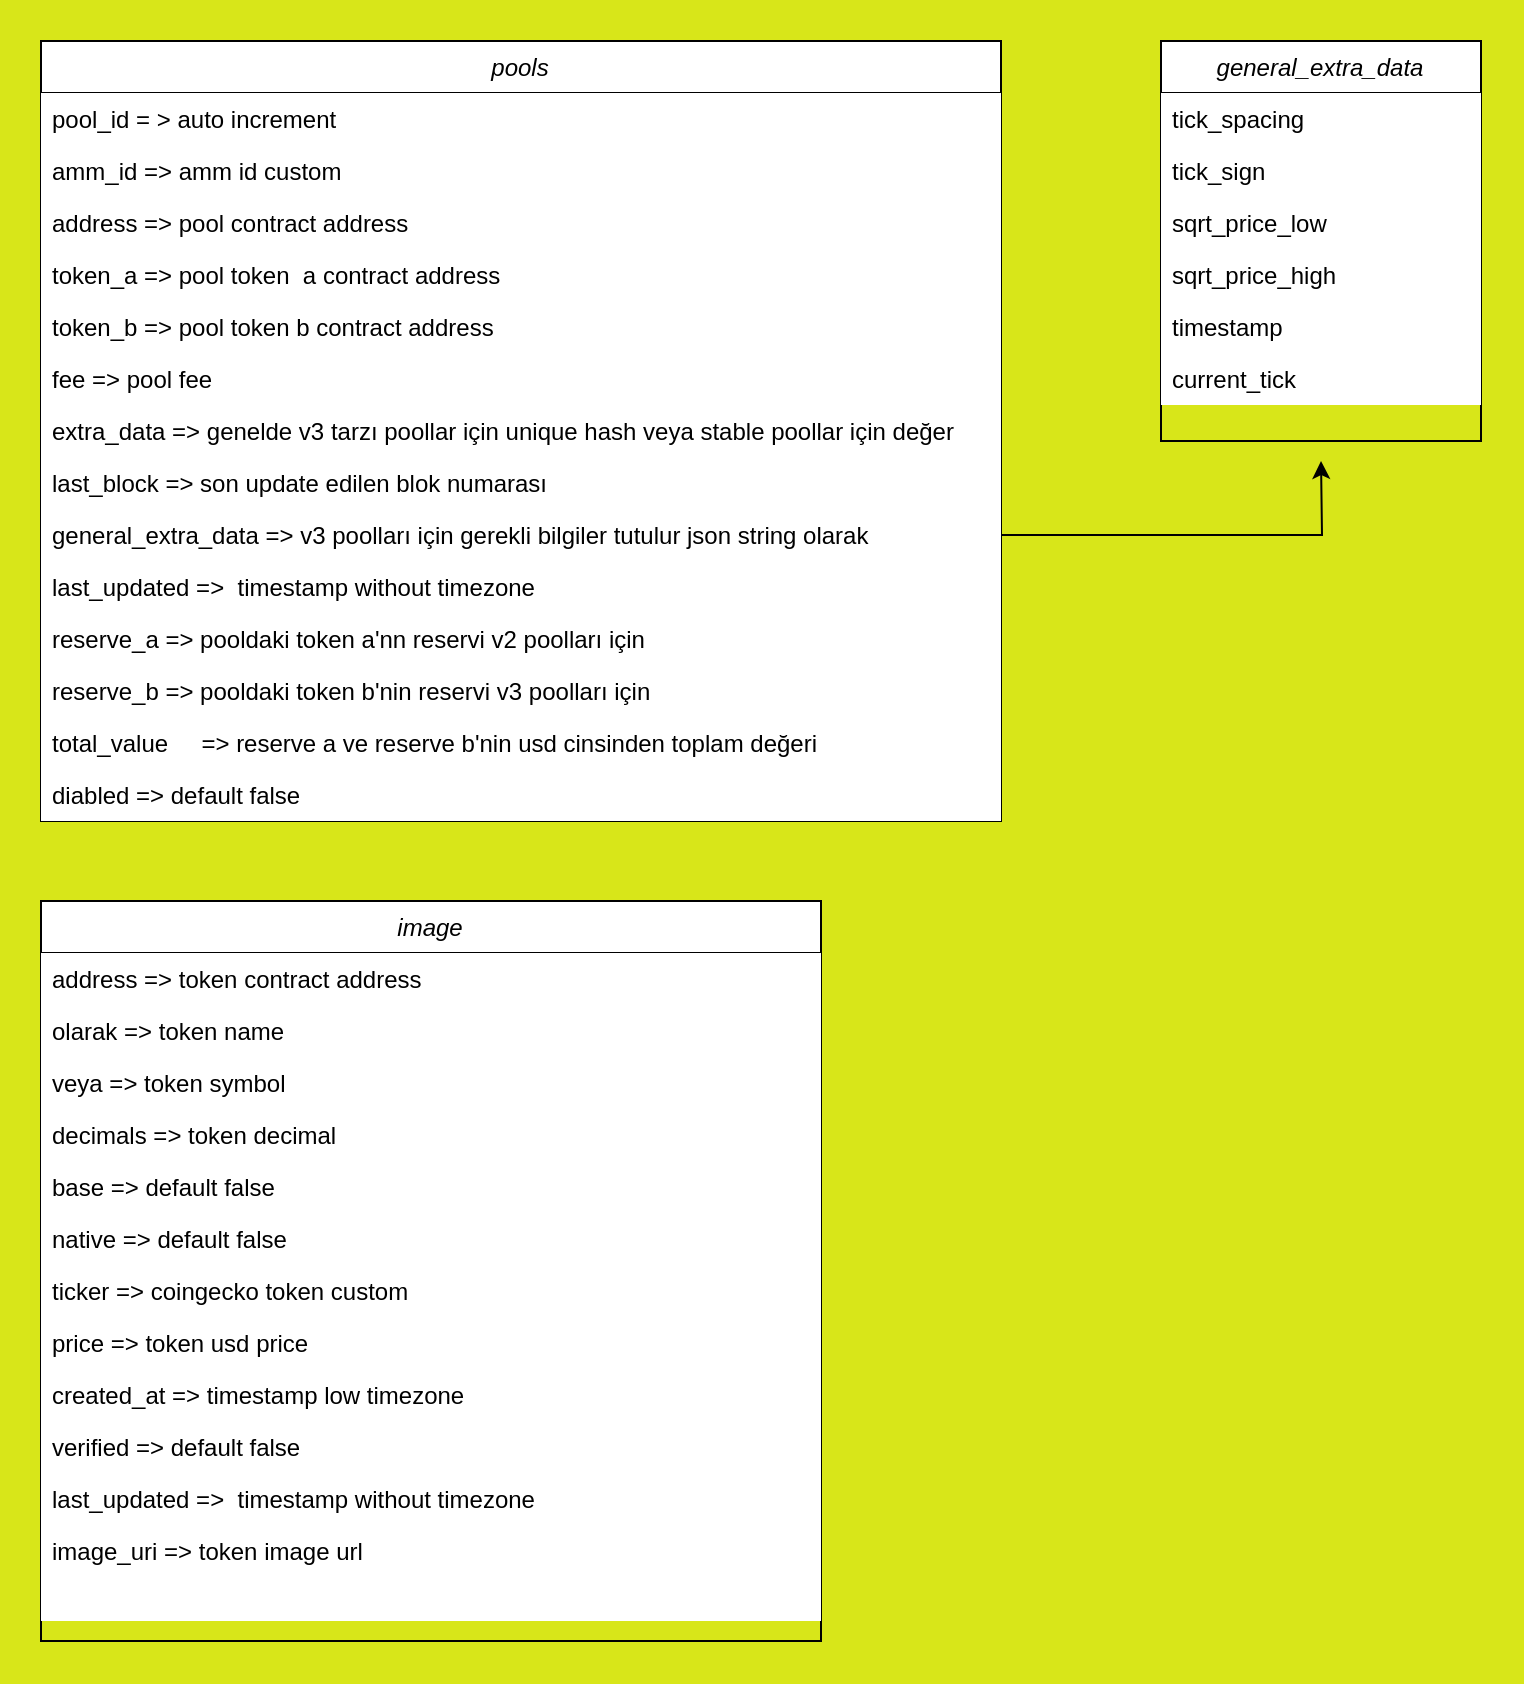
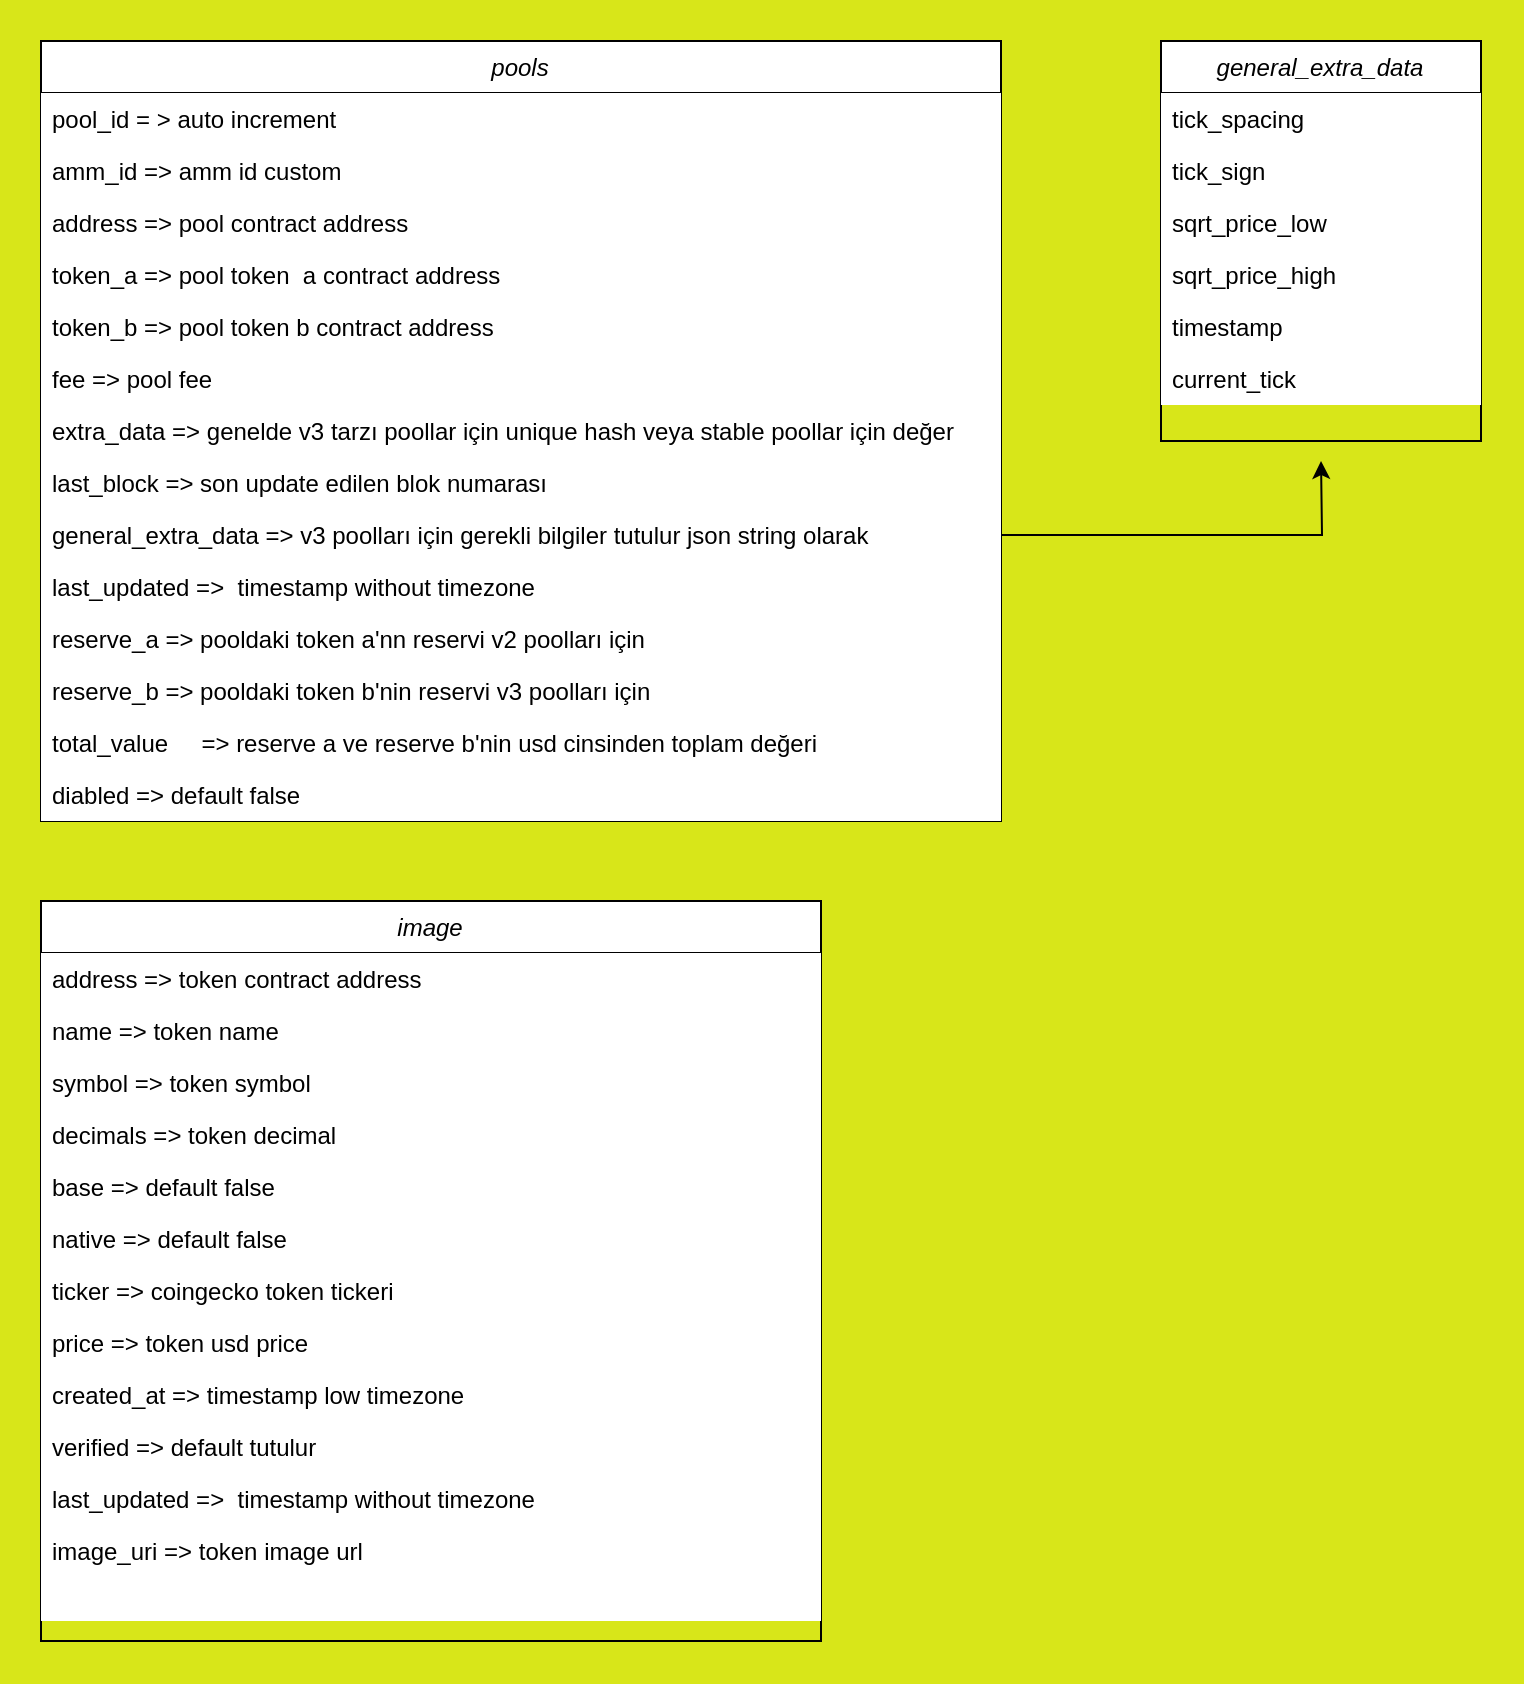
(174, 1032) -> (164, 1032)
(174, 1084) -> (184, 1084)
(248, 1292) -> (249, 1292)
(198, 1448) -> (212, 1448)
